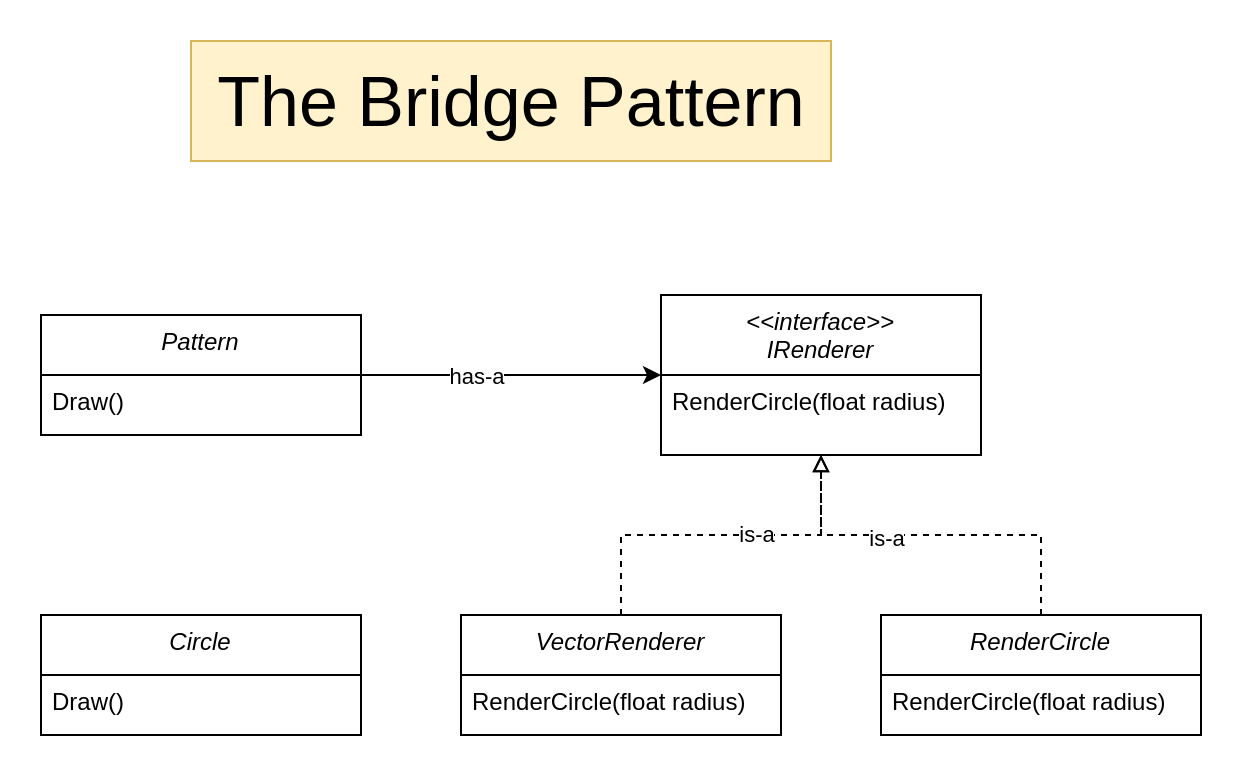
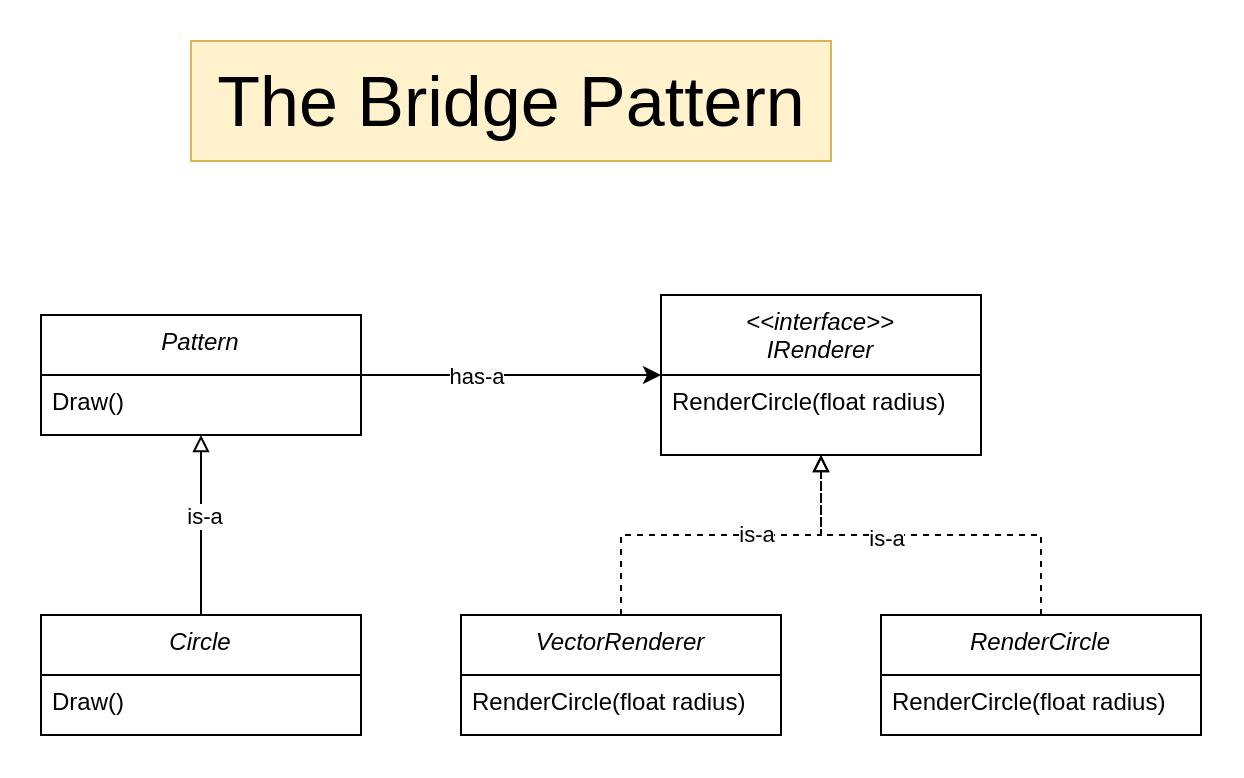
none -> (201, 534)
